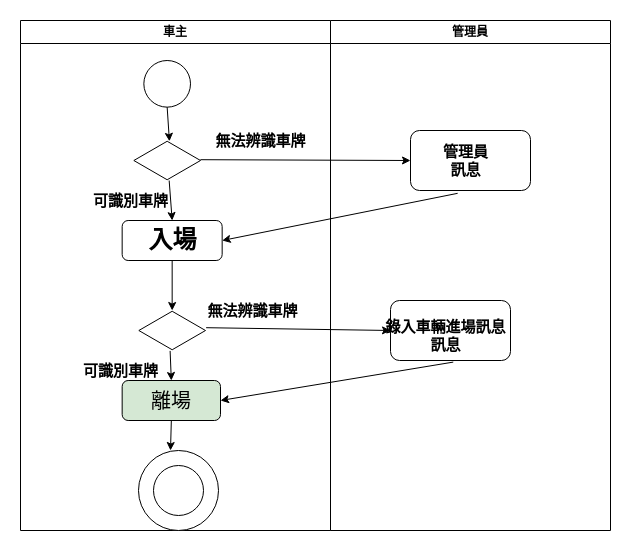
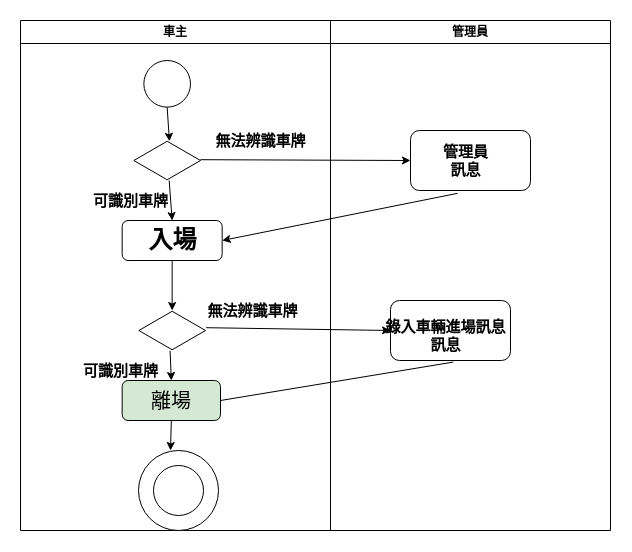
(229, 399) -> (225, 400)
